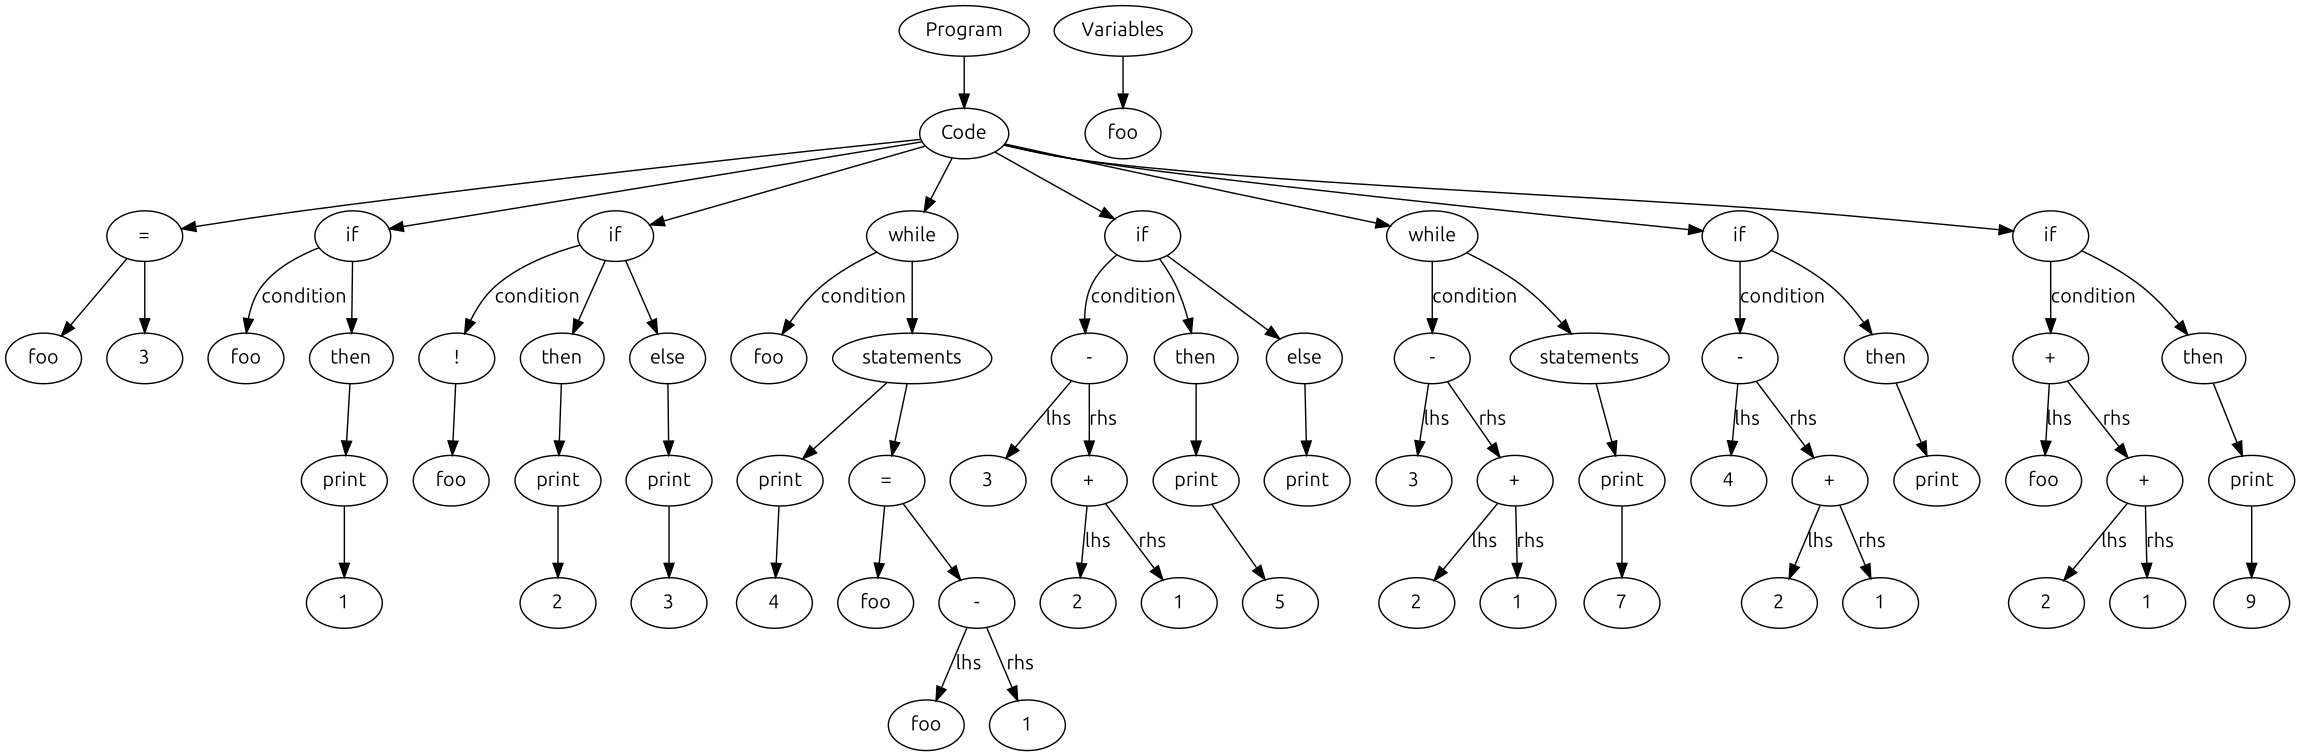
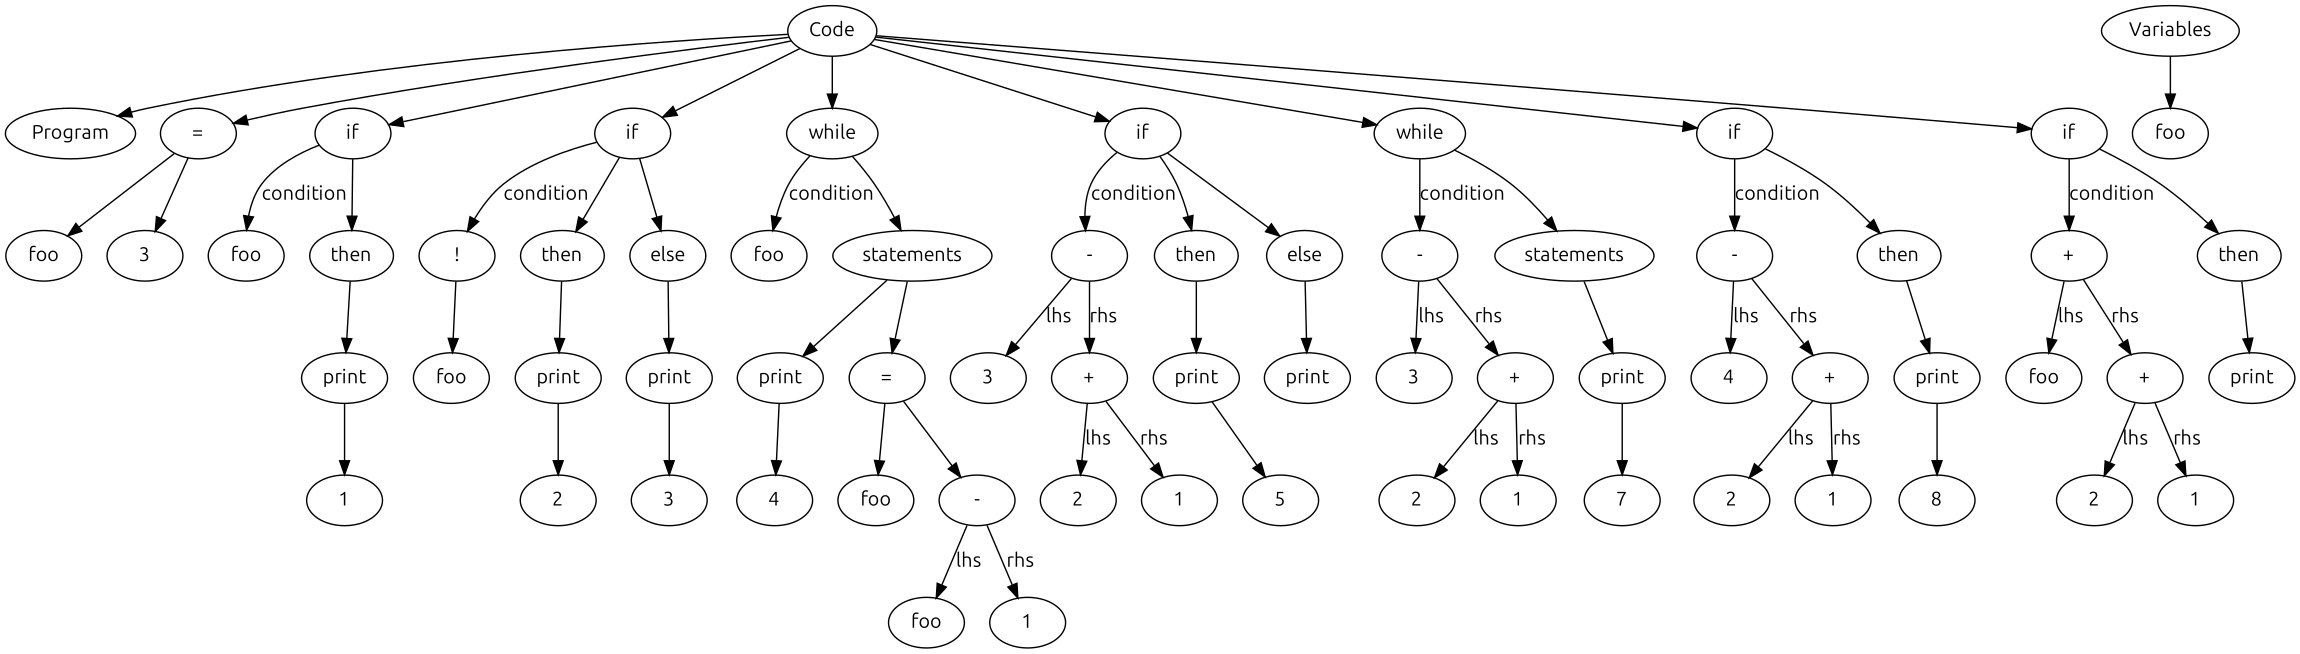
(964, 75) -> (458, 61)
none -> (1937, 500)
(2252, 603) -> none
